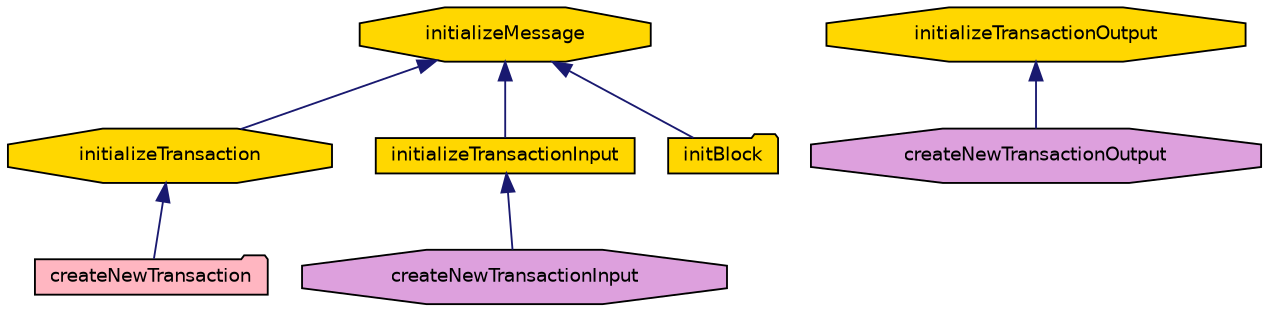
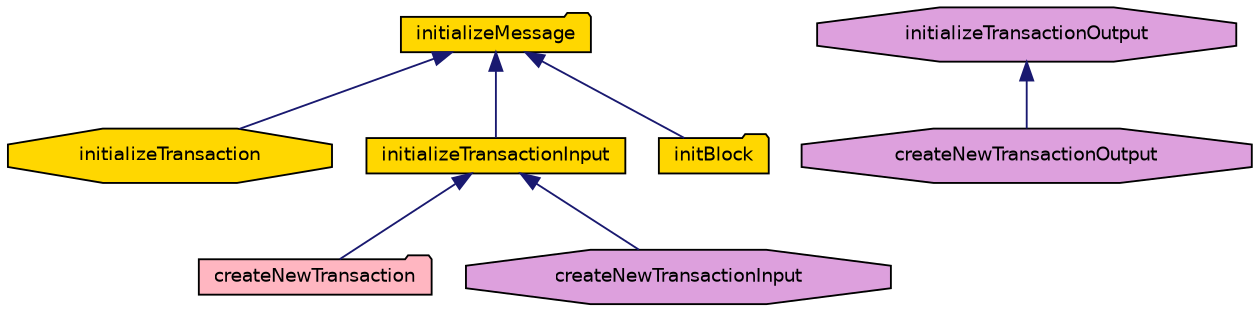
(505, 35) -> (496, 35)
(1036, 35) -> (1027, 35)
(158, 230) -> (398, 222)
